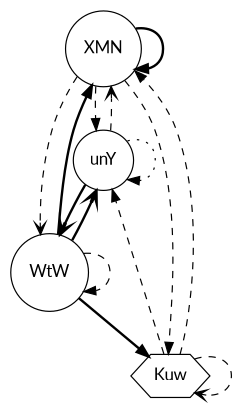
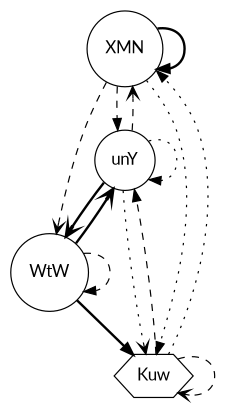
(66, 164) -> none
(170, 206) -> (186, 208)
(192, 211) -> (207, 214)
none -> (131, 267)
